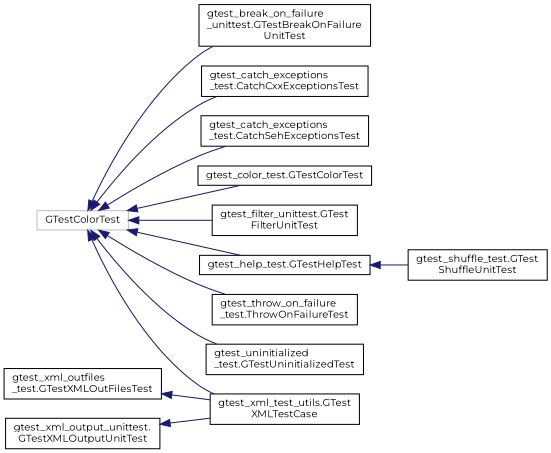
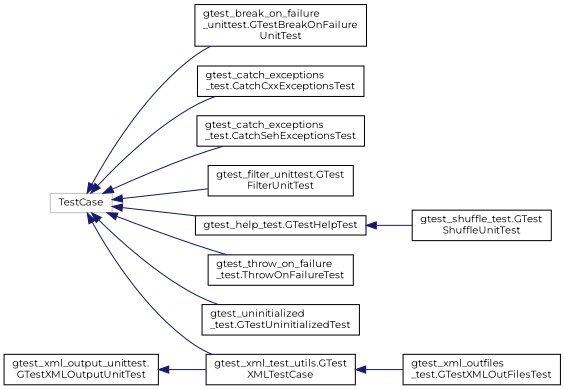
(285, 176) -> none
(83, 220) -> (81, 203)
(191, 397) -> (384, 370)
